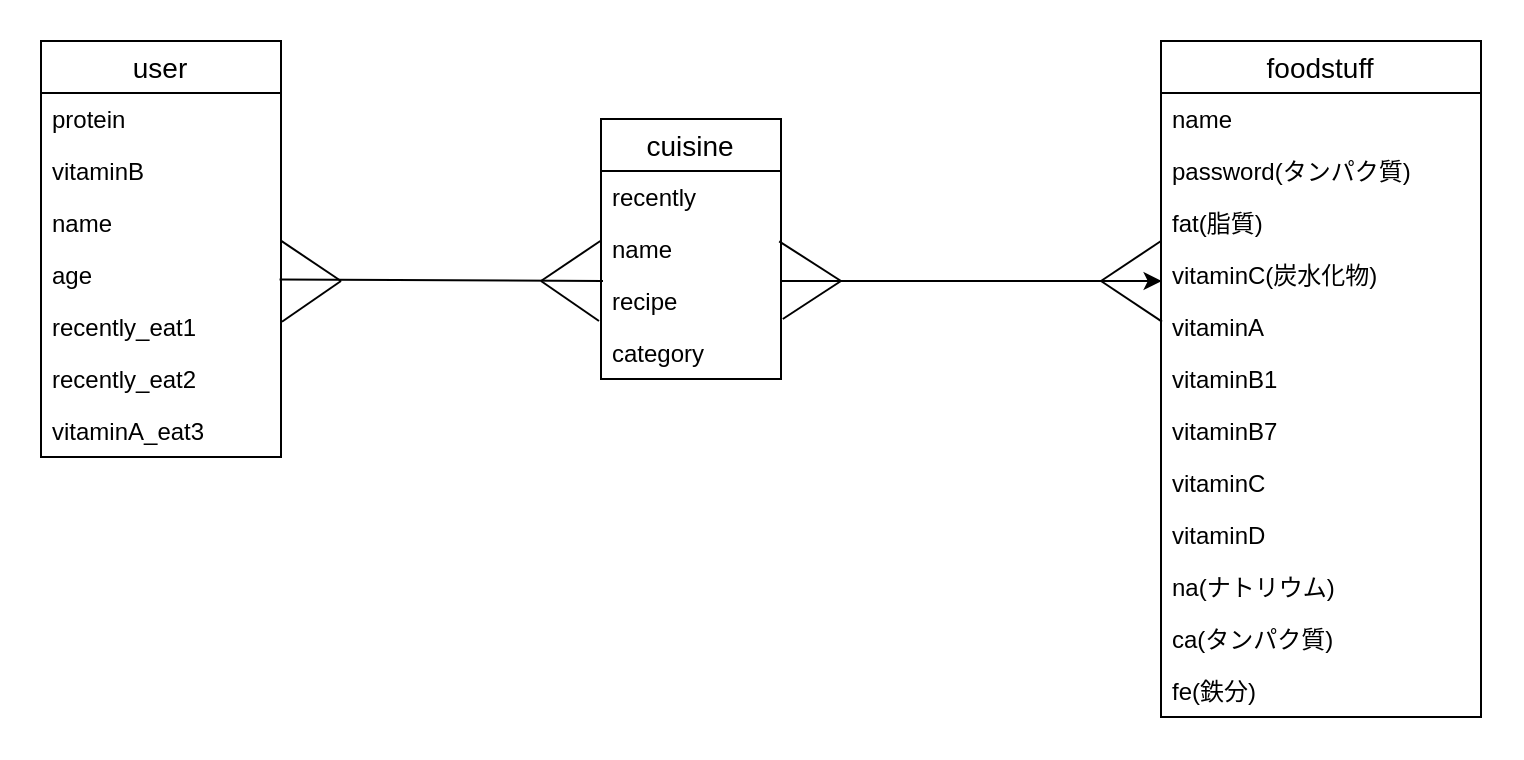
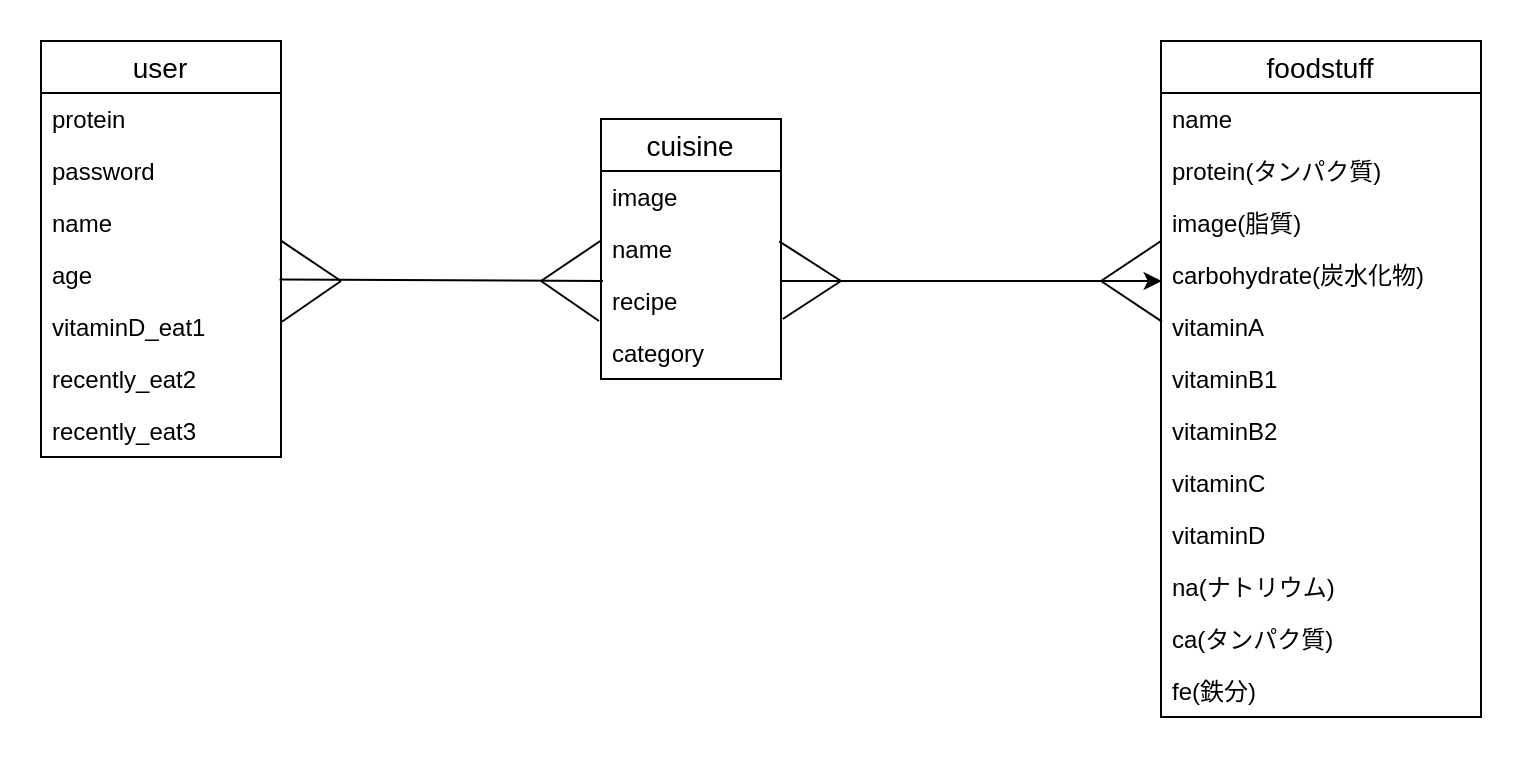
(100, 172) -> (106, 172)
(1299, 172) -> (1289, 172)
(663, 198) -> (642, 198)
(1230, 224) -> (1240, 224)
(1281, 276) -> (1314, 276)
(136, 328) -> (133, 328)
(133, 432) -> (136, 432)
(1226, 432) -> (1226, 432)
